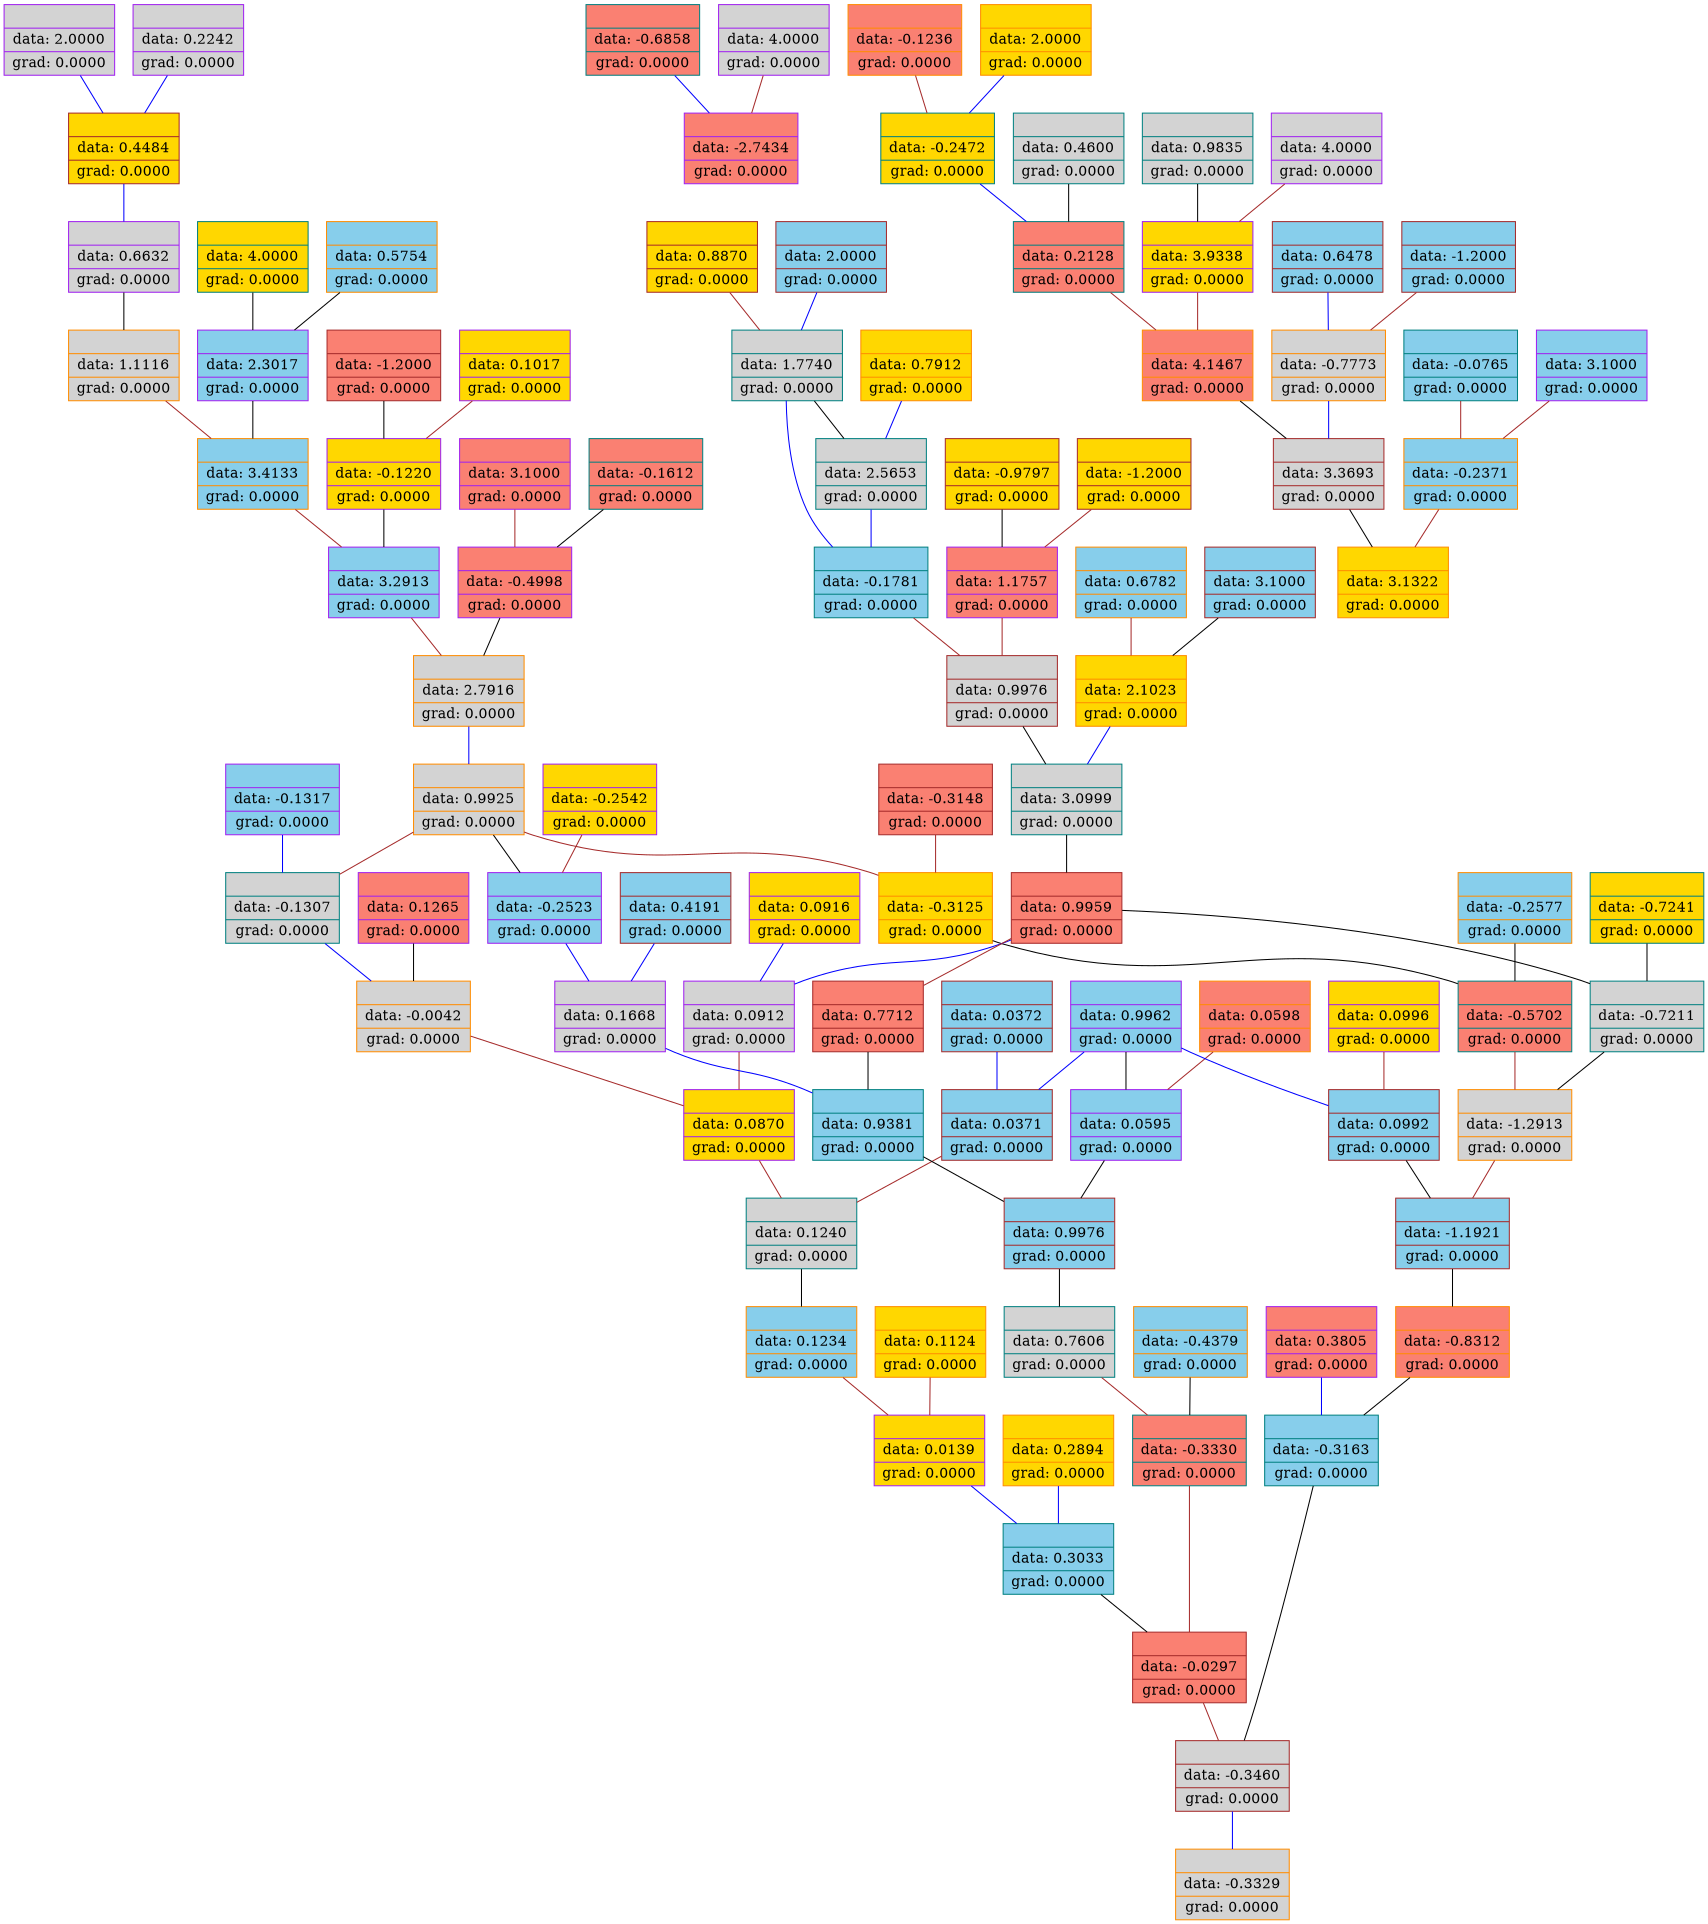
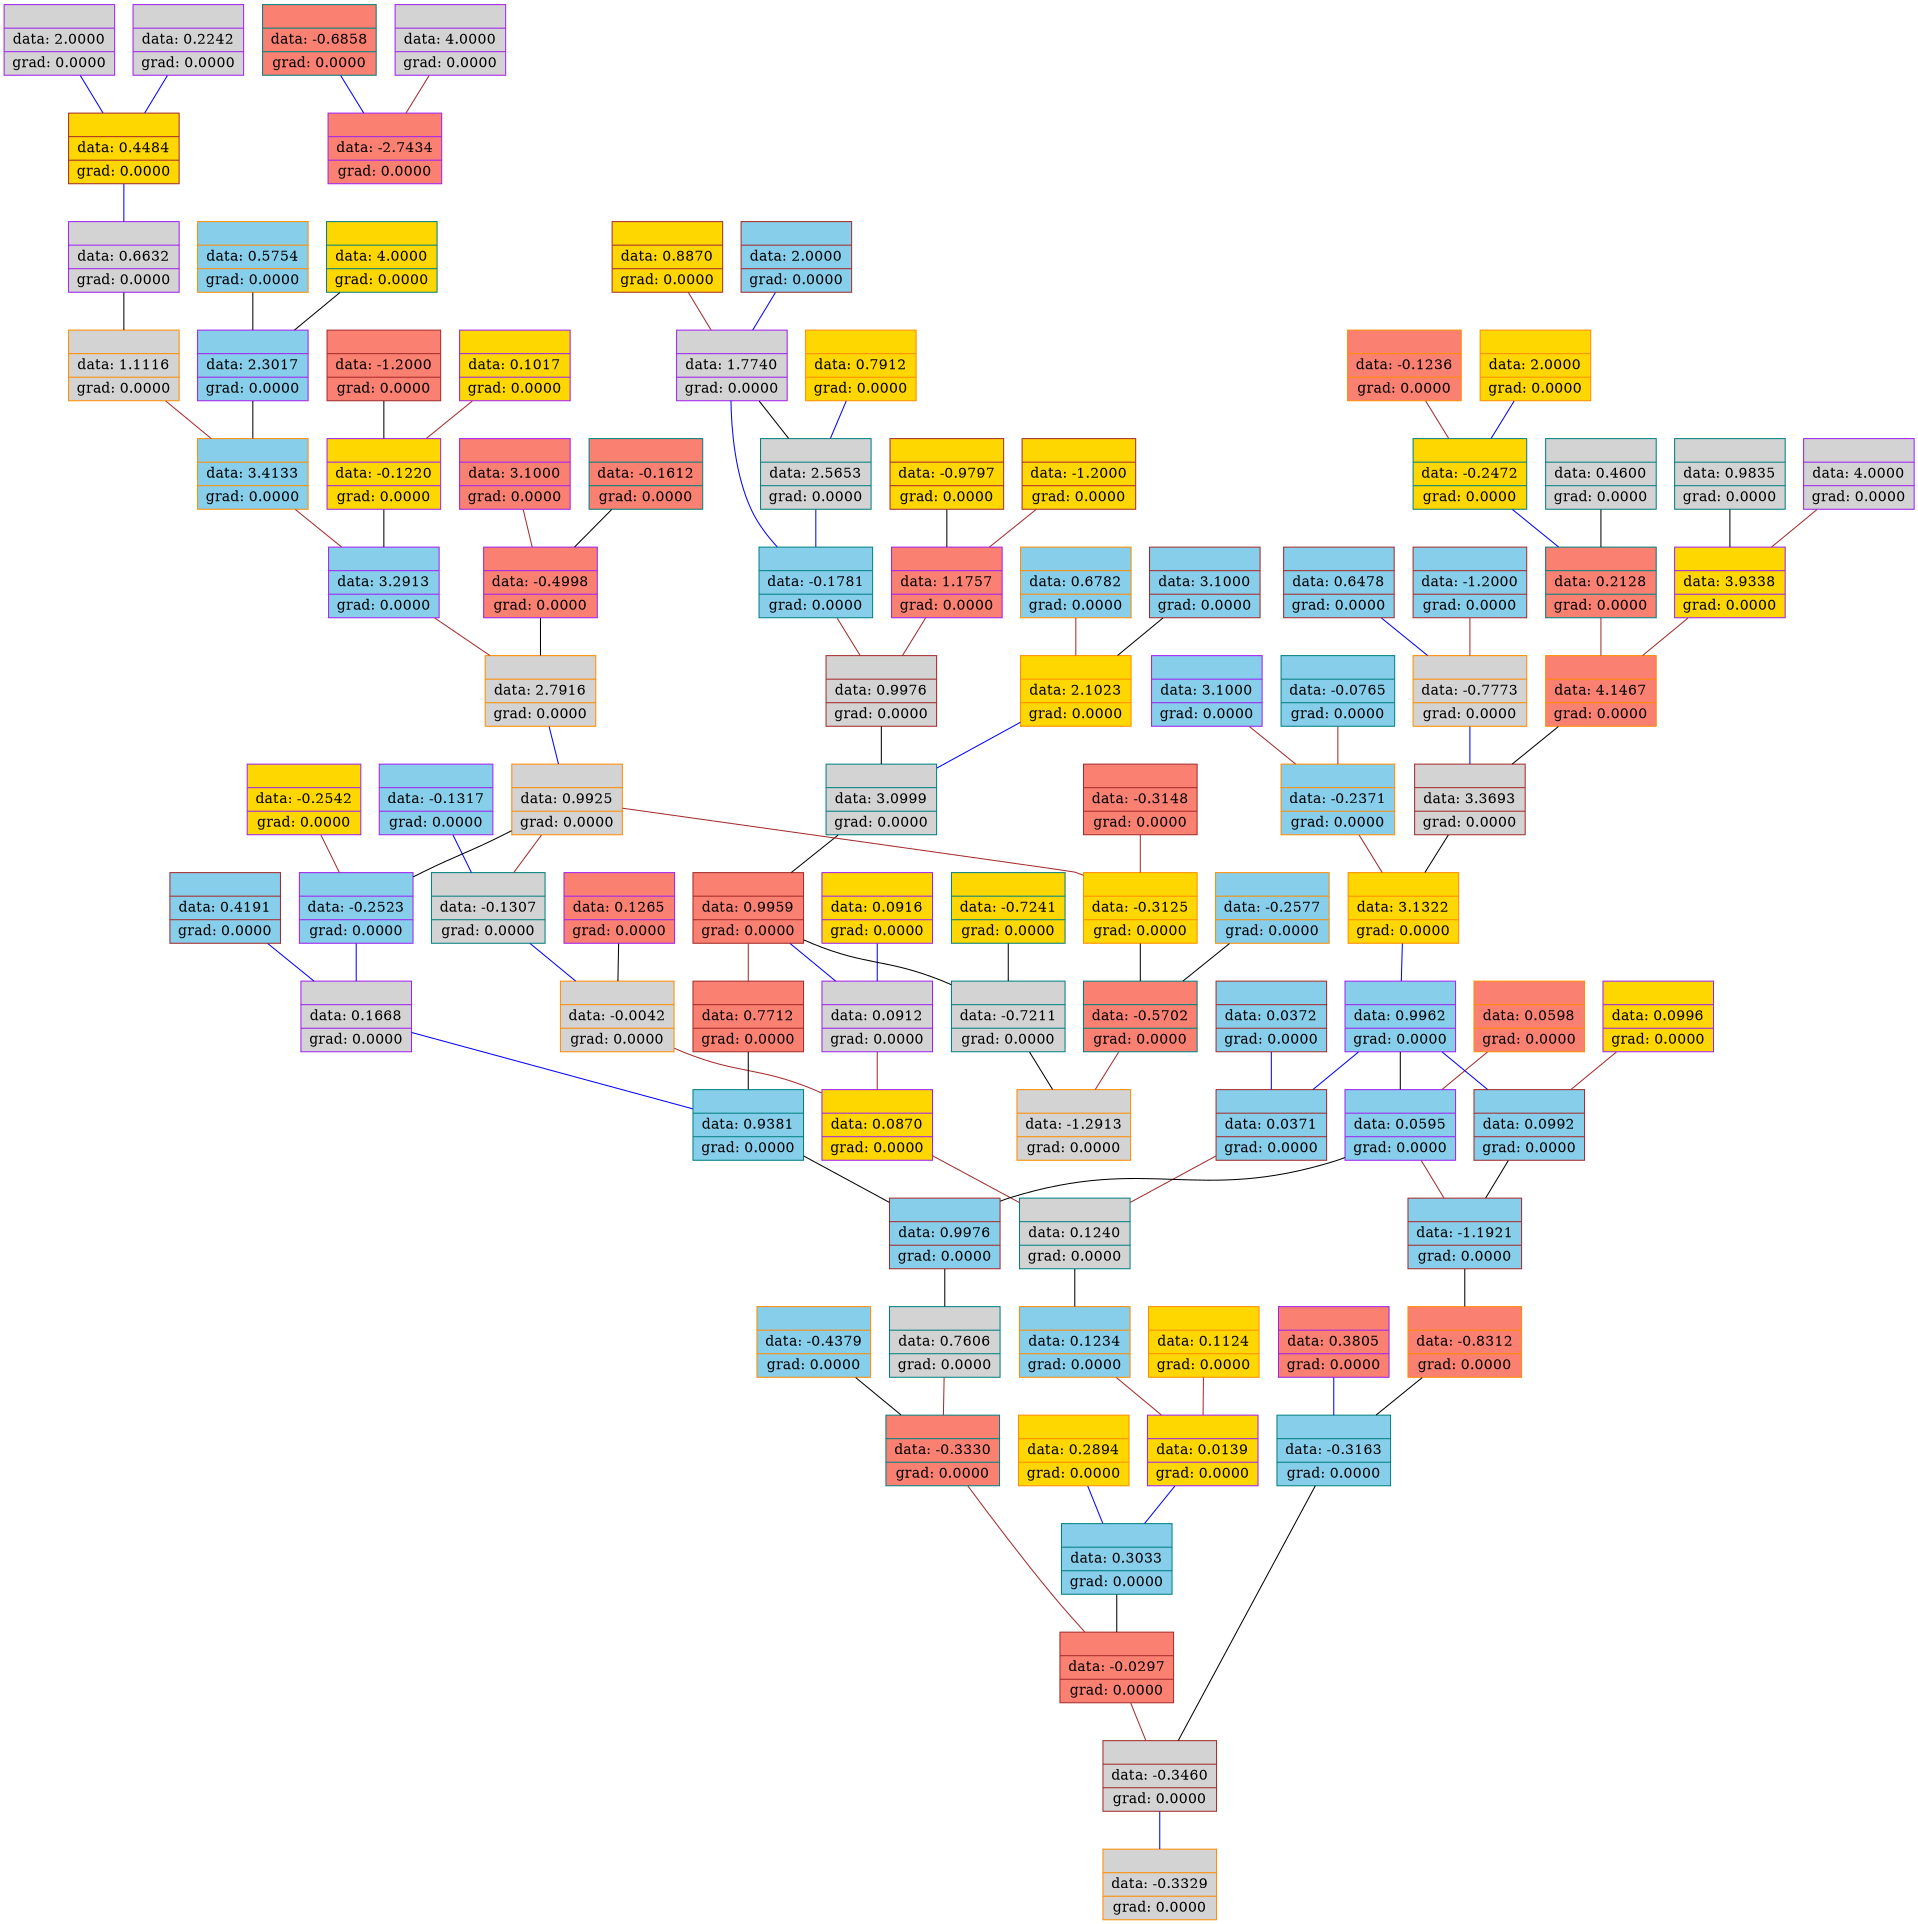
(787, 365) -> (732, 365)
none -> (1402, 962)
(1484, 1179) -> (1433, 1179)
